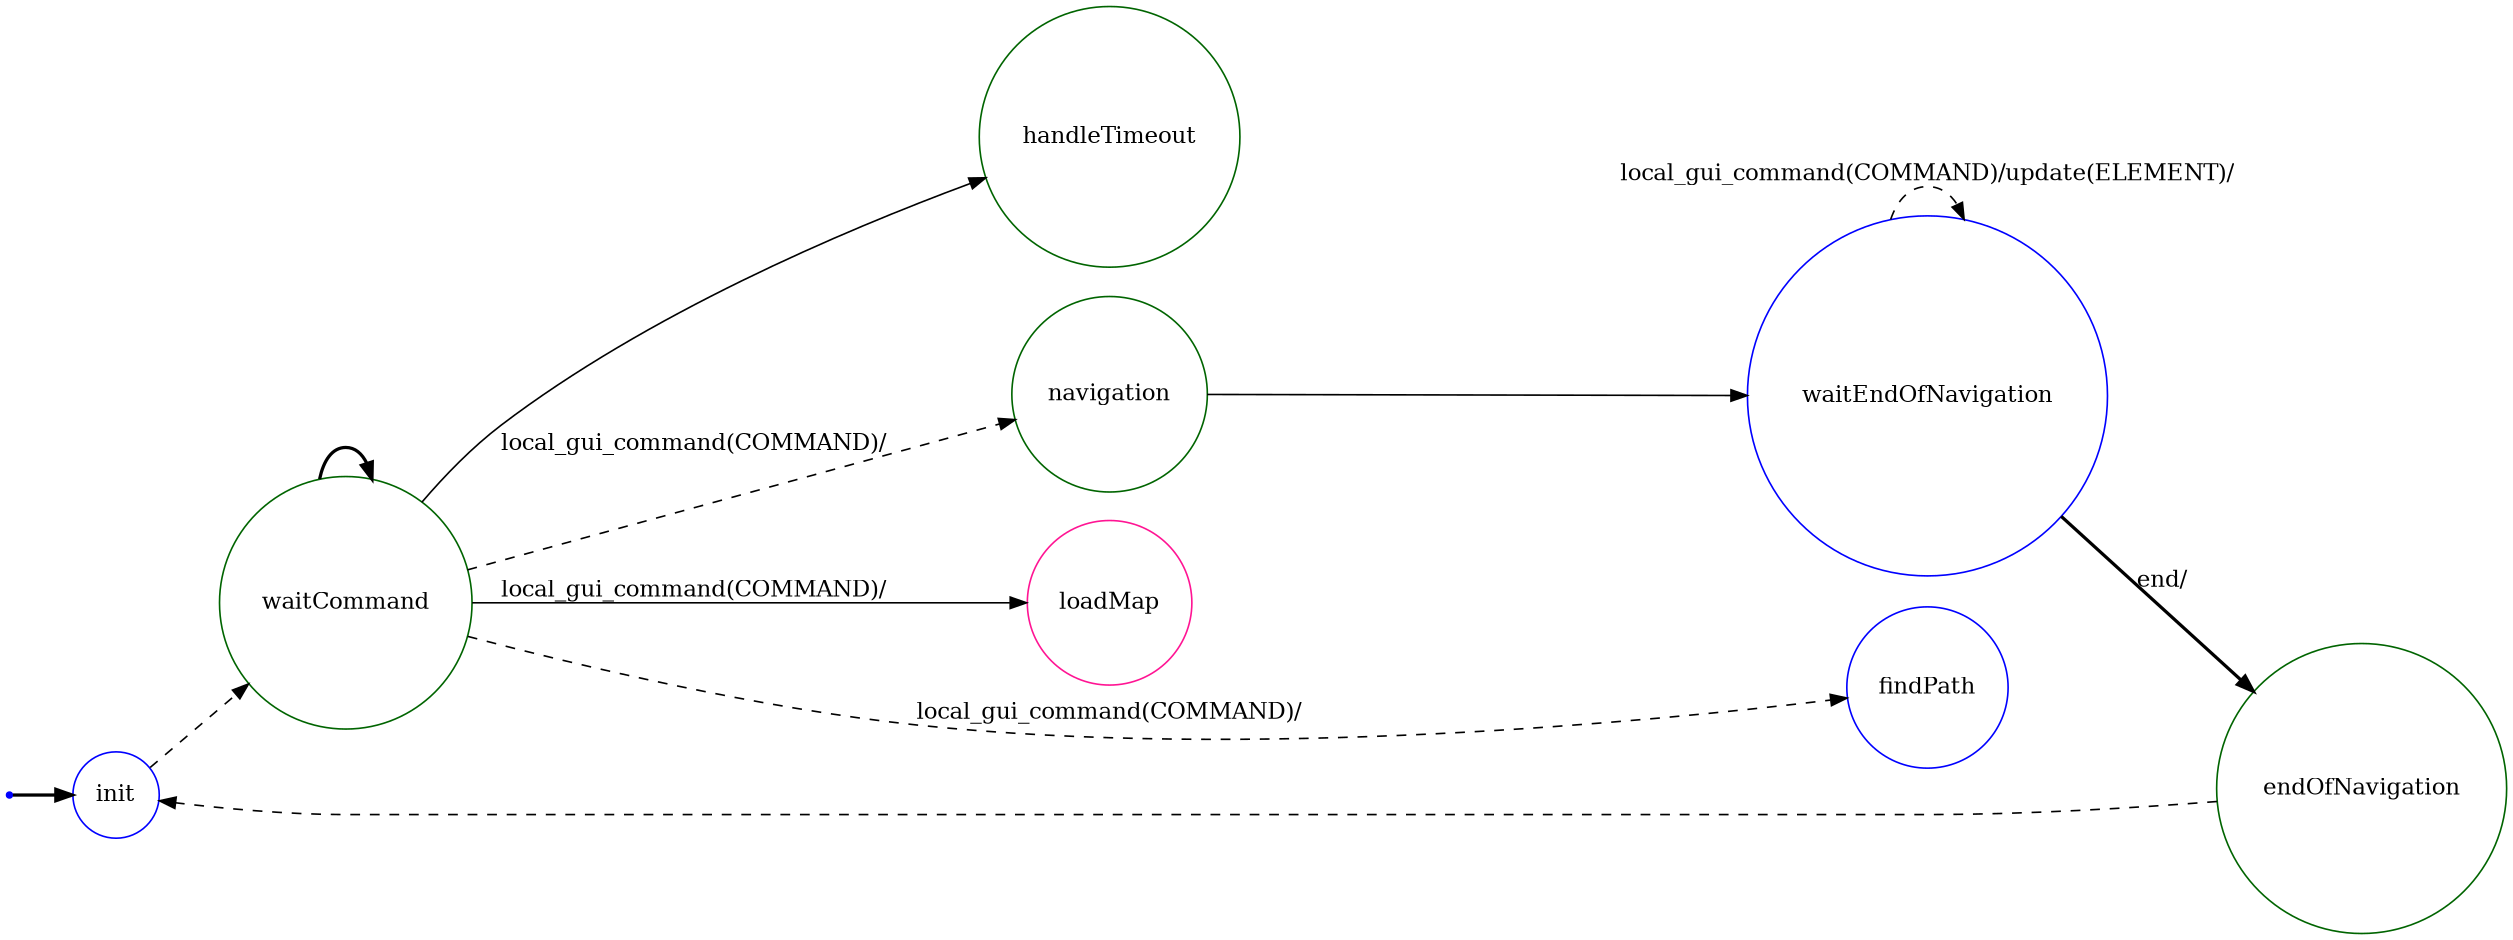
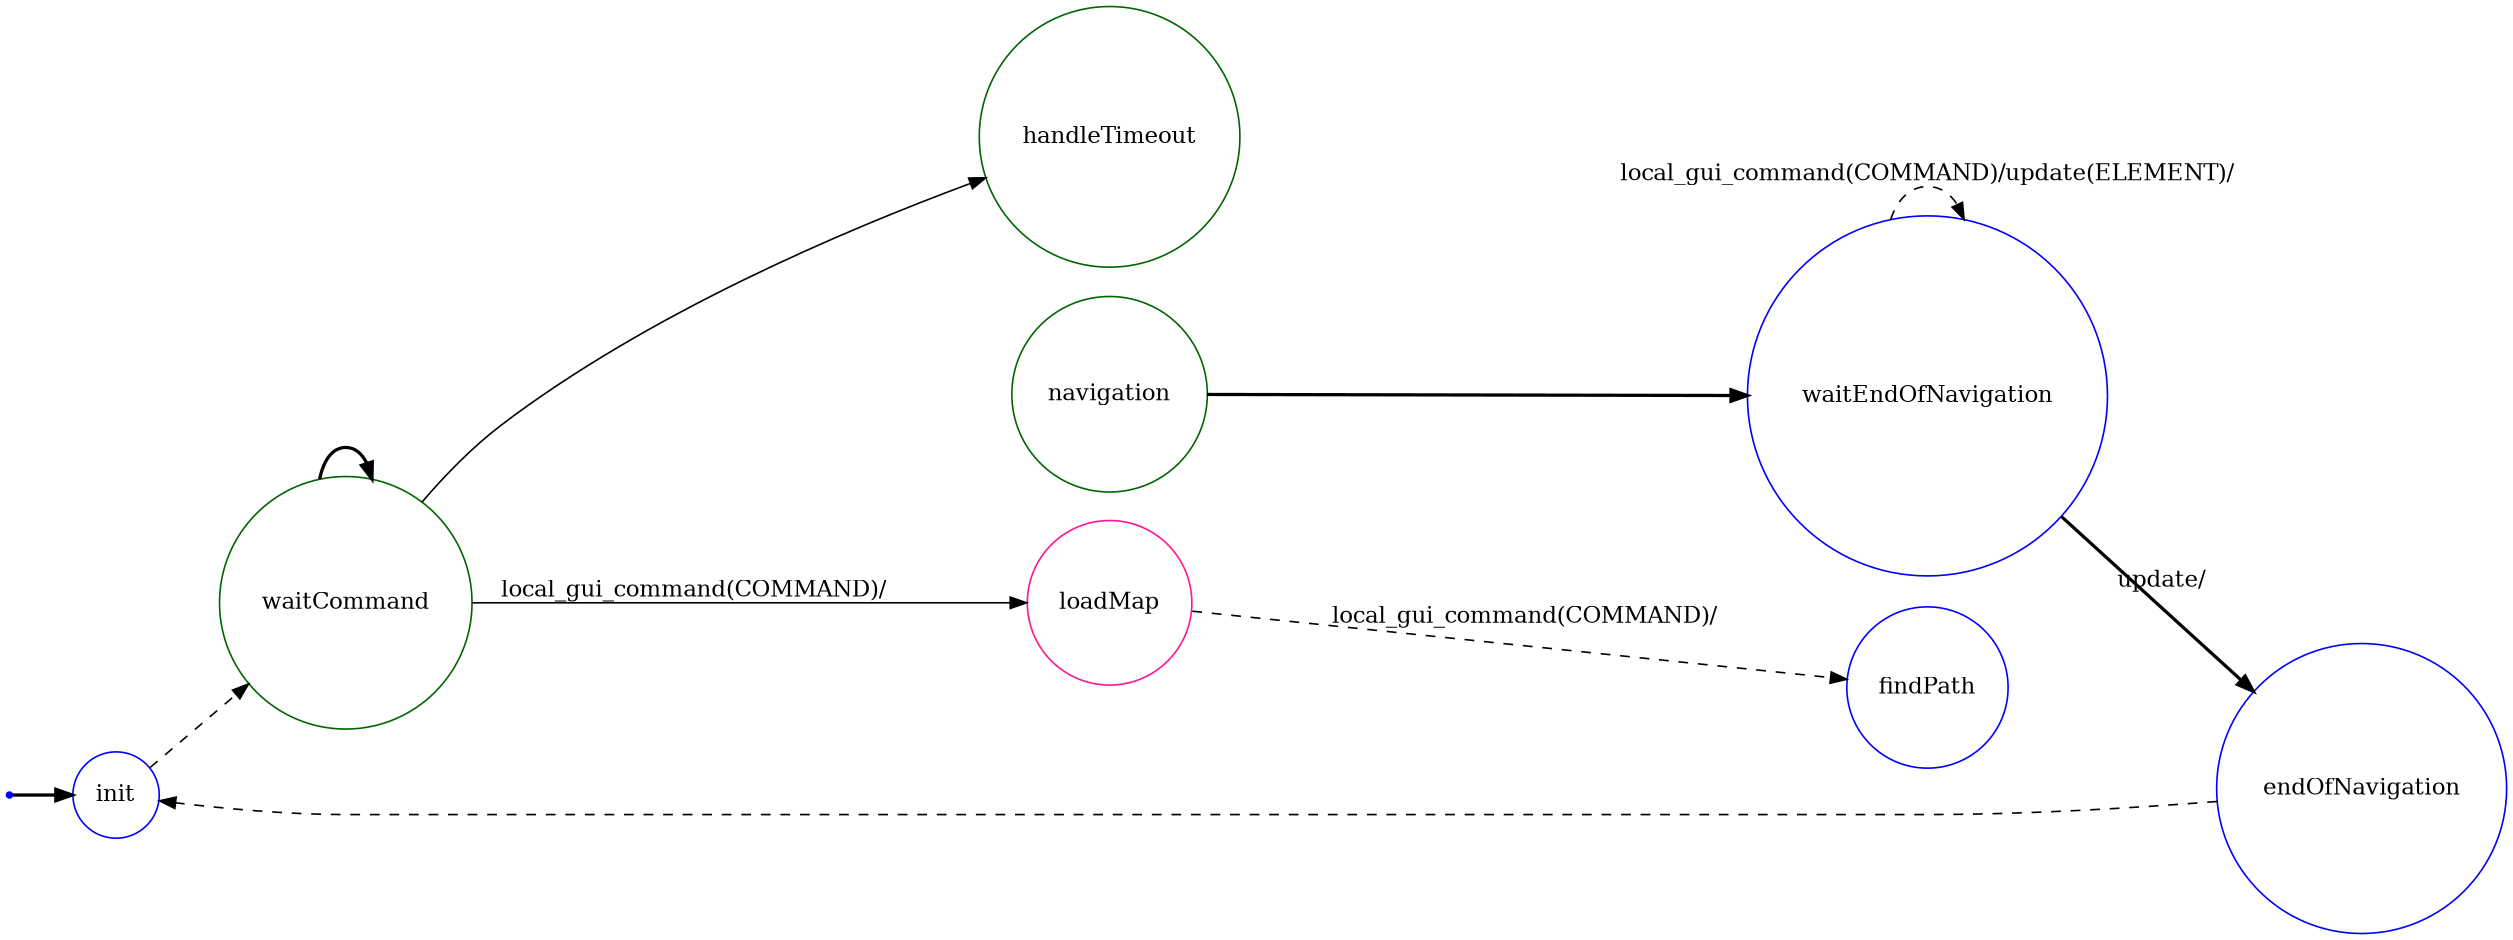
(1469, 395) -> (1469, 395)
(734, 497) -> none
(2162, 581) -> (2162, 581)
(1145, 738) -> (1511, 644)
(2362, 789) -> (2362, 789)
